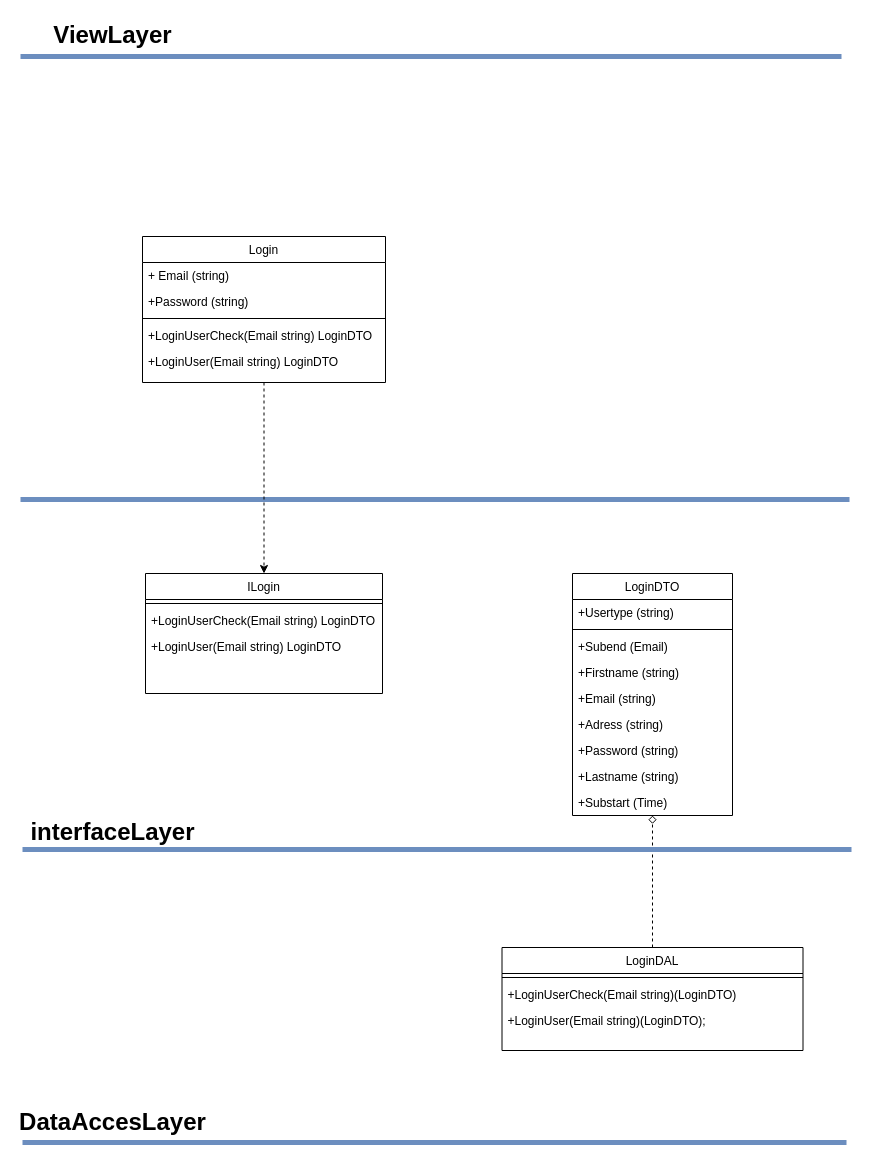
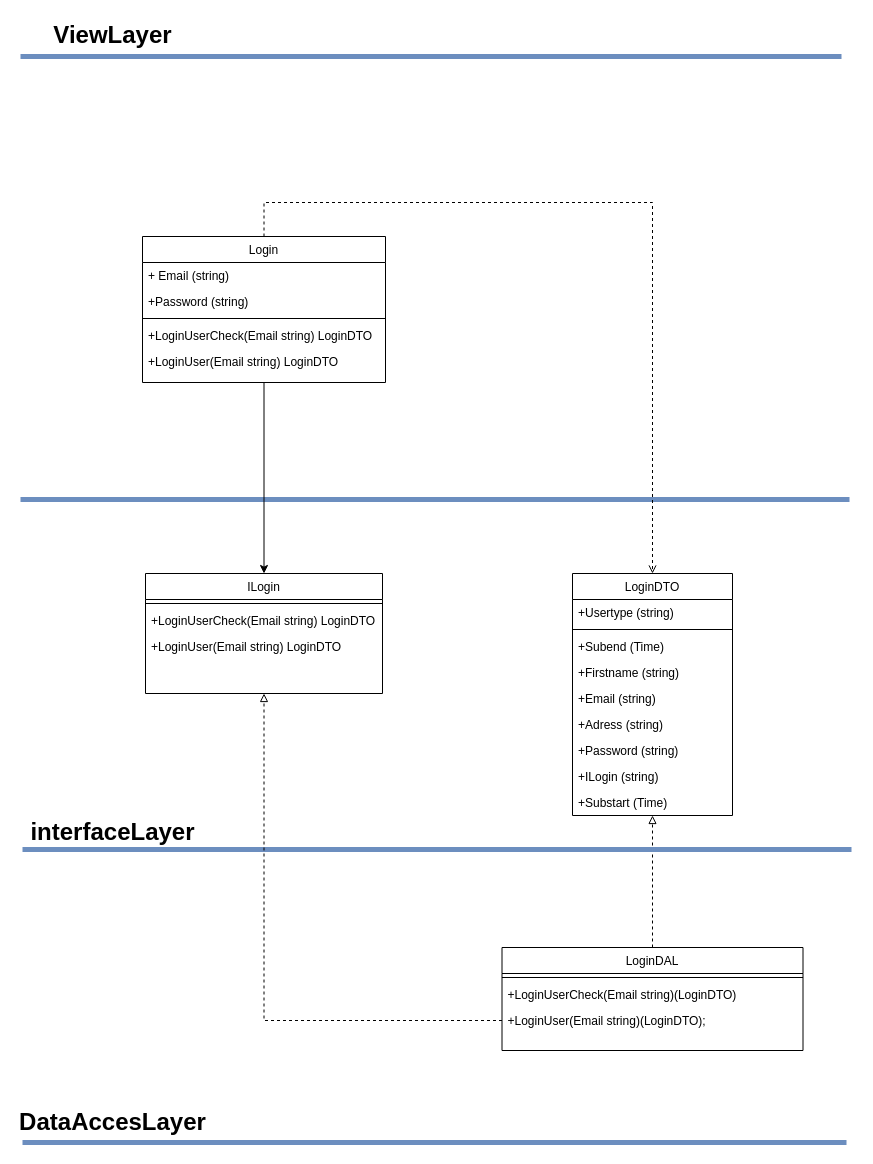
none -> (625, 203)
(264, 473) -> (264, 473)
(624, 647) -> (622, 647)
(635, 777) -> (627, 777)
(653, 824) -> (653, 825)
none -> (264, 979)
